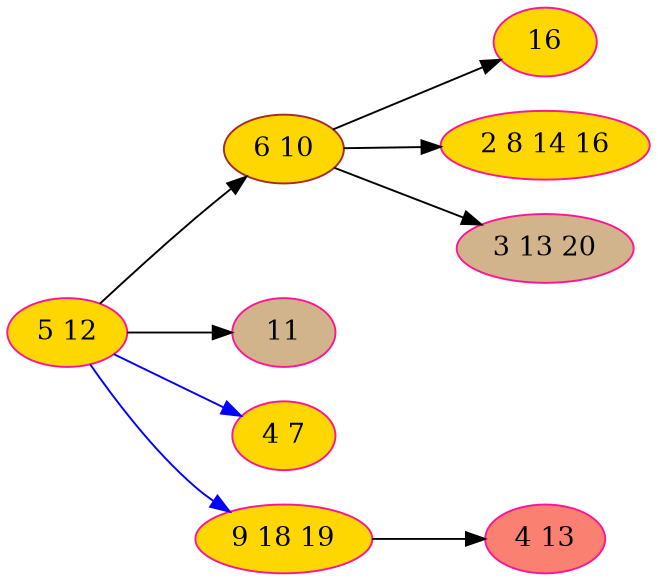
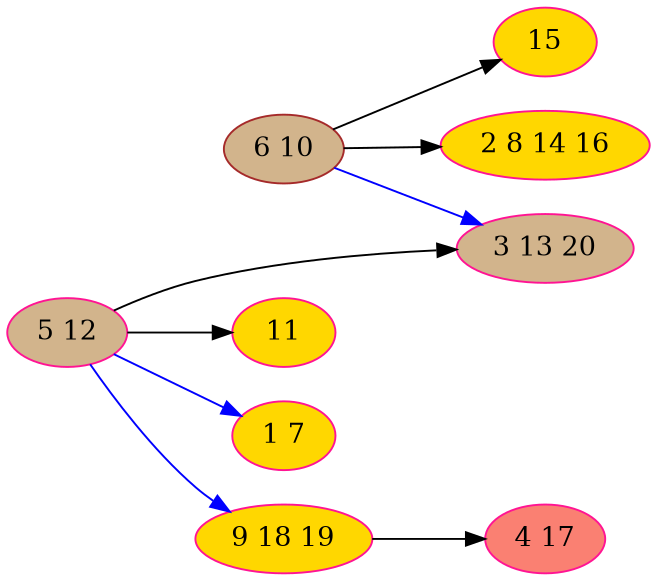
(545, 42) -> (545, 42)
(284, 149) -> (284, 149)
(399, 193) -> (399, 193)
(164, 245) -> (272, 266)
(67, 333) -> (67, 333)
(284, 333) -> (284, 333)
(284, 436) -> (284, 436)
(545, 539) -> (545, 539)
